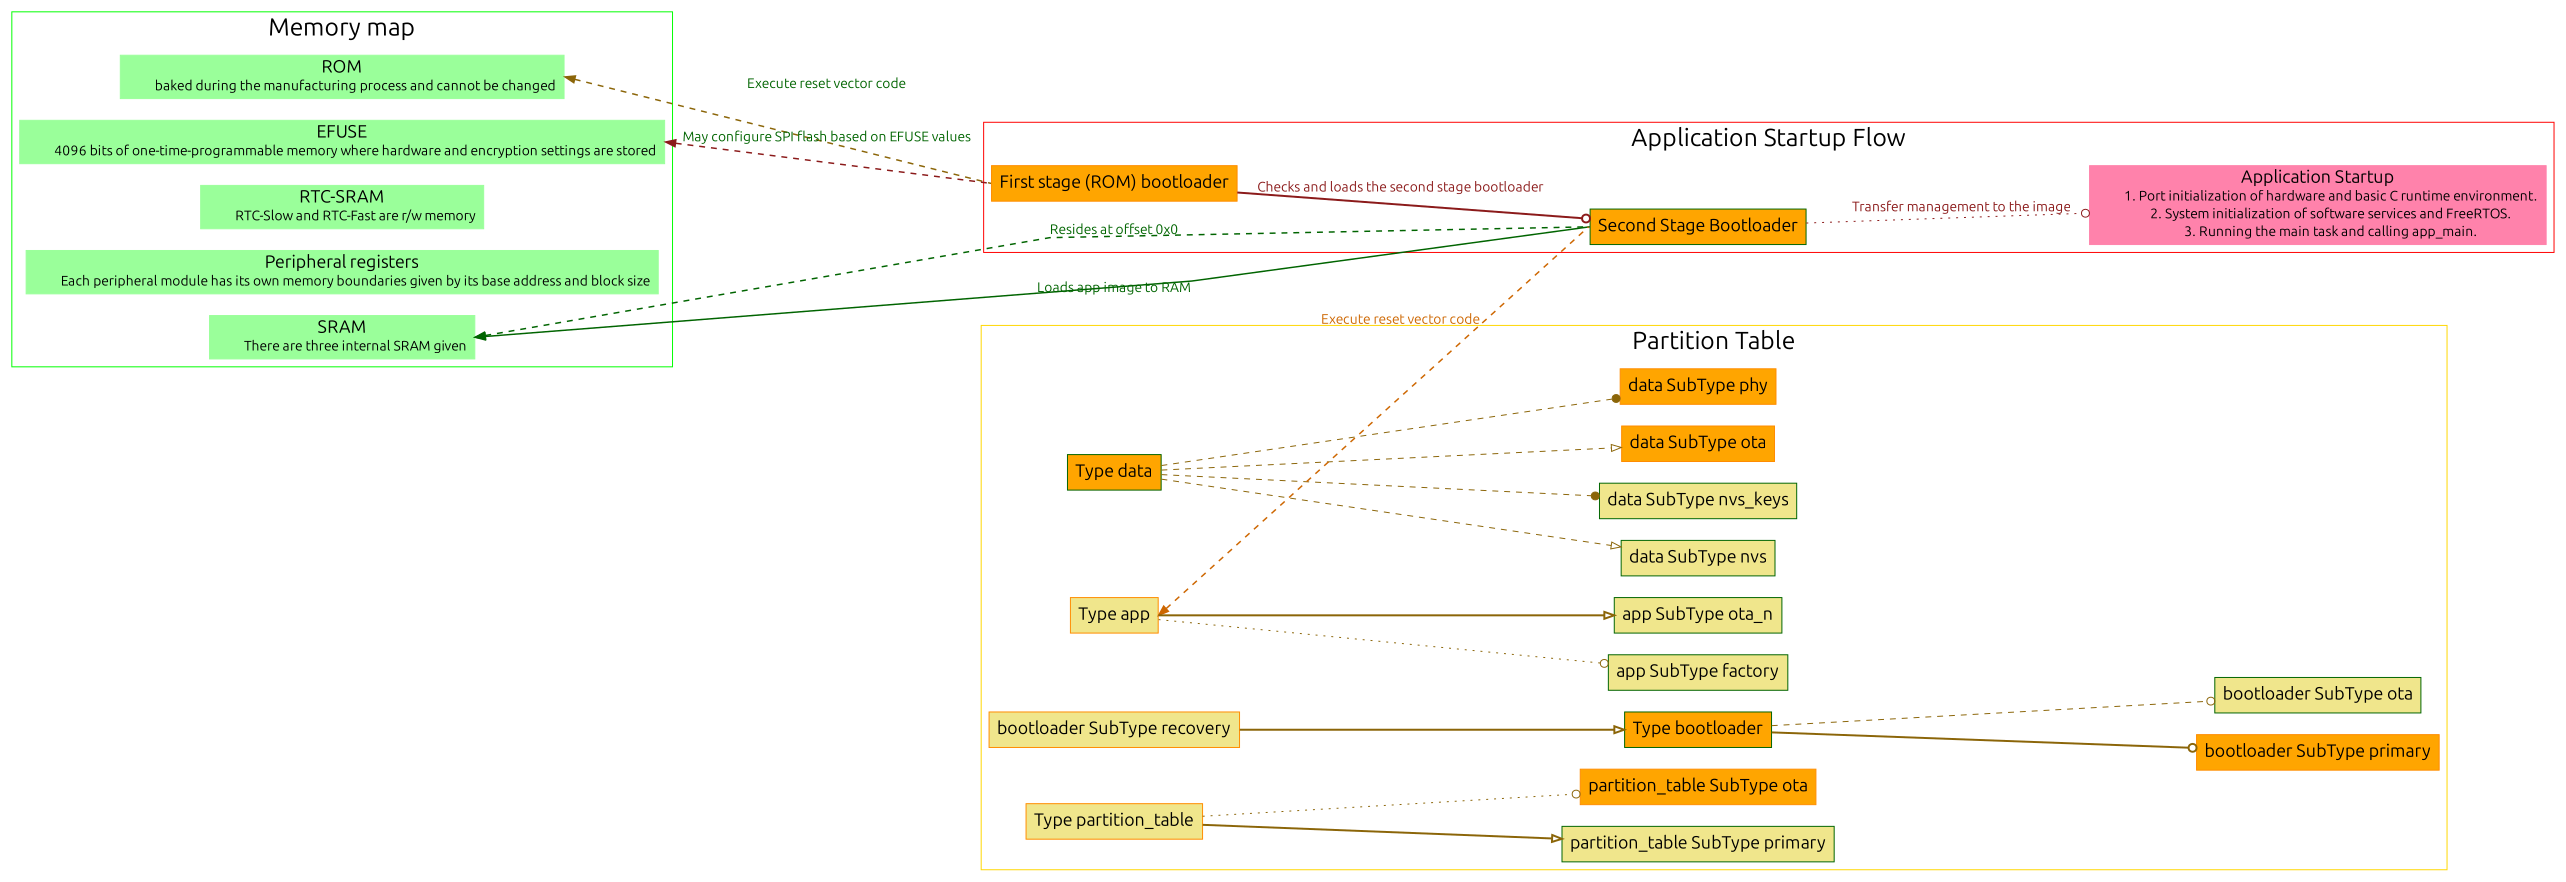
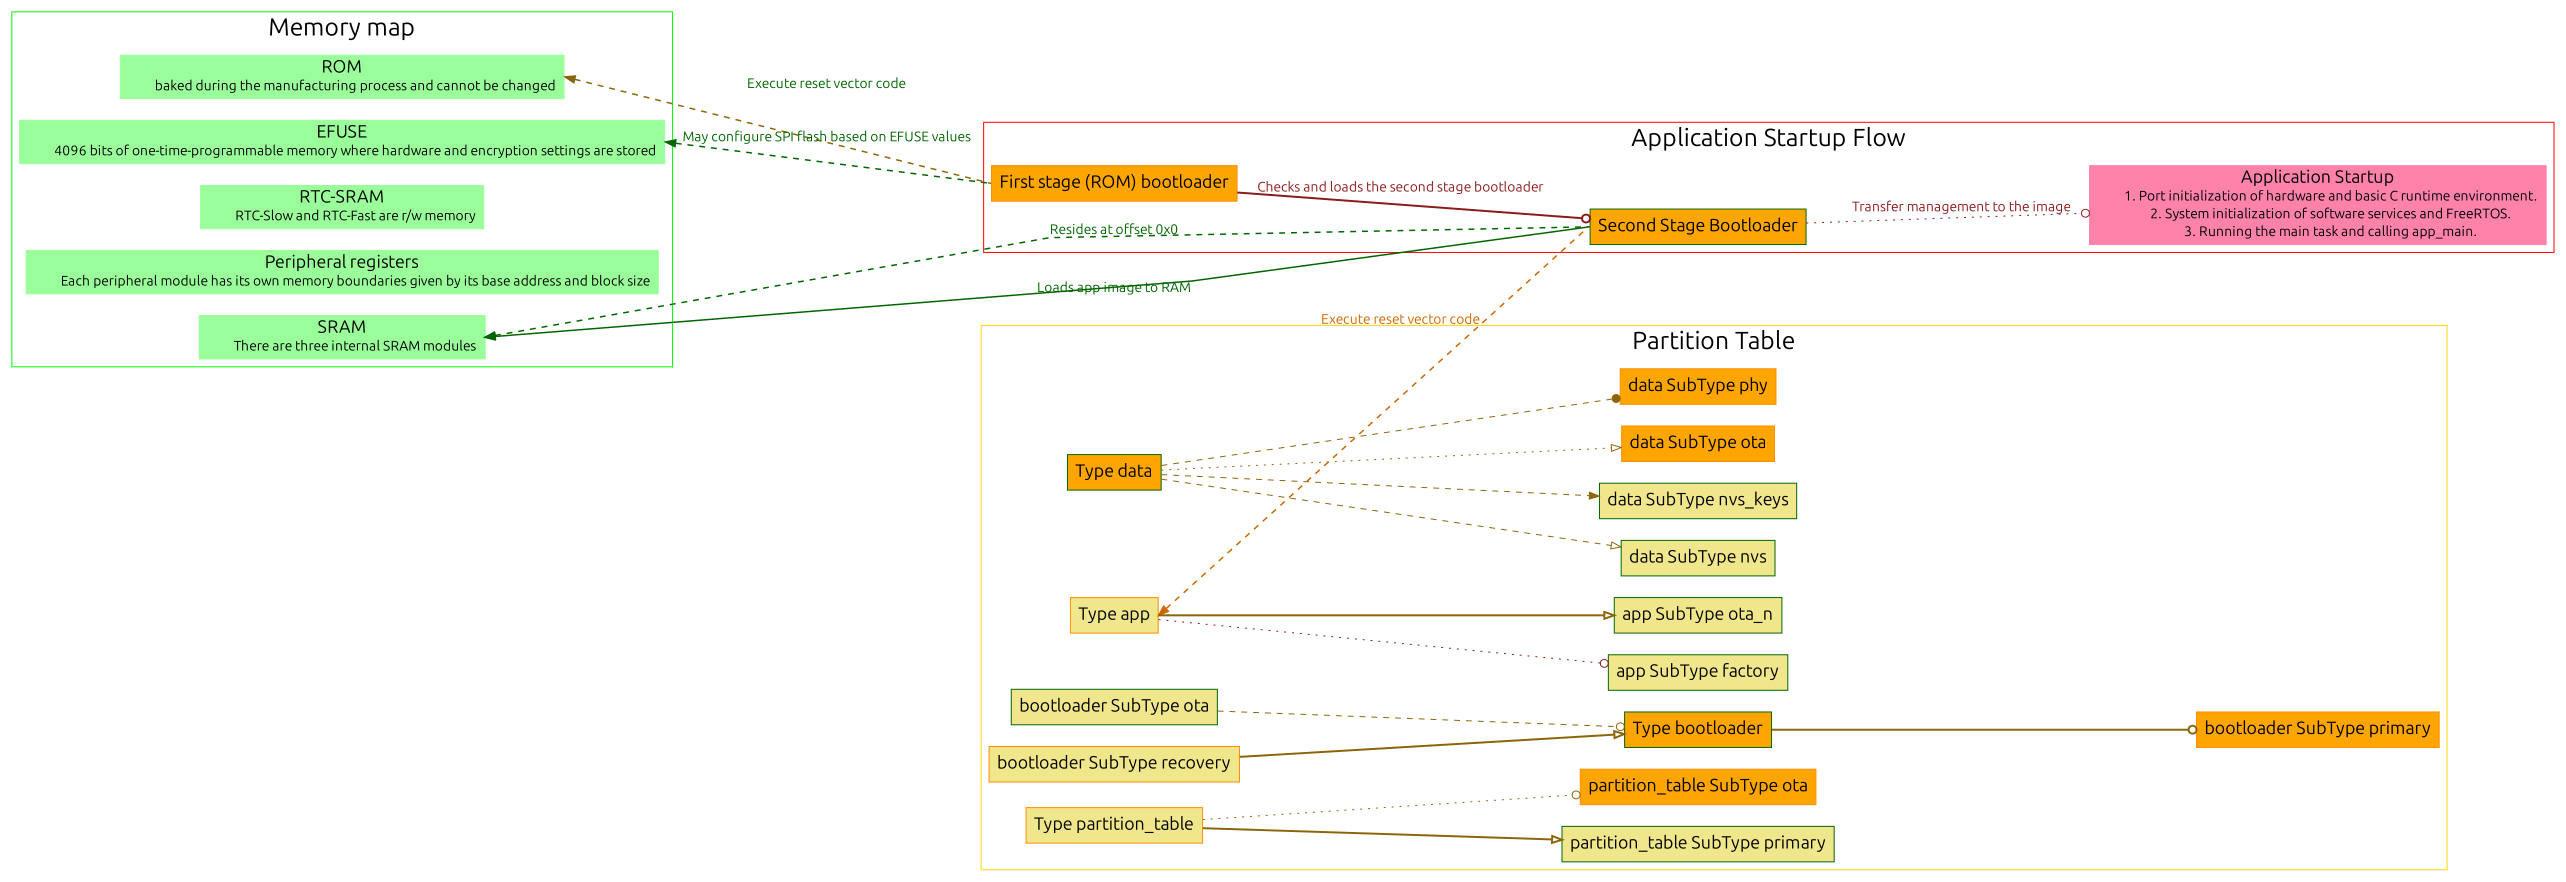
(833, 163) -> (833, 163)
(355, 346) -> (355, 346)
(1386, 459) -> (1386, 459)
(1376, 485) -> (1375, 485)
(1379, 641) -> (1379, 641)
(1989, 714) -> (1417, 719)
